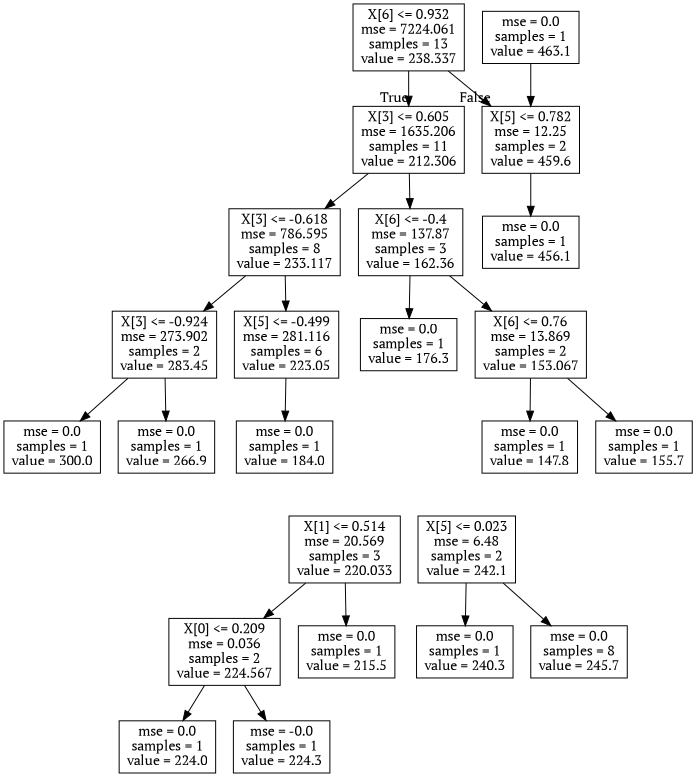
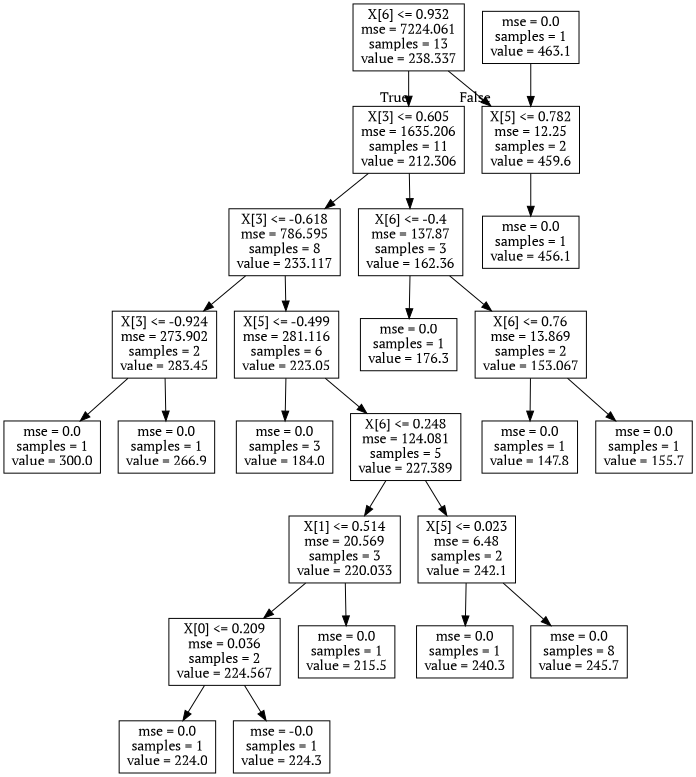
(285, 447) -> (285, 447)
none -> (406, 447)
